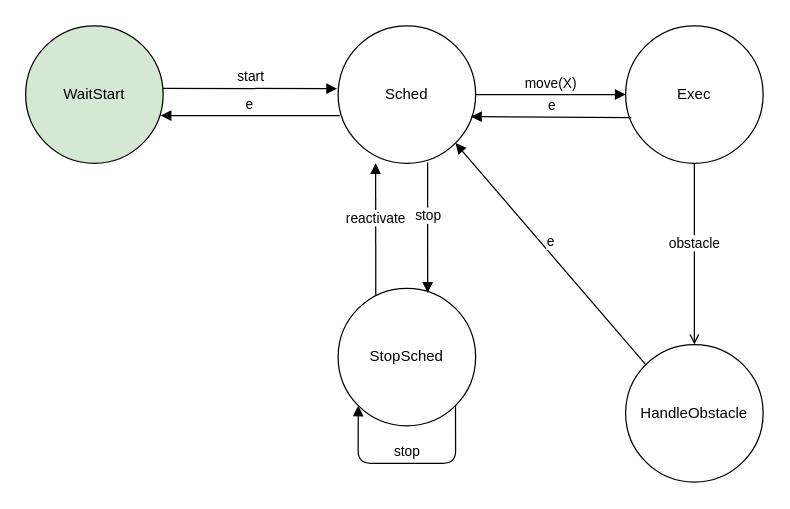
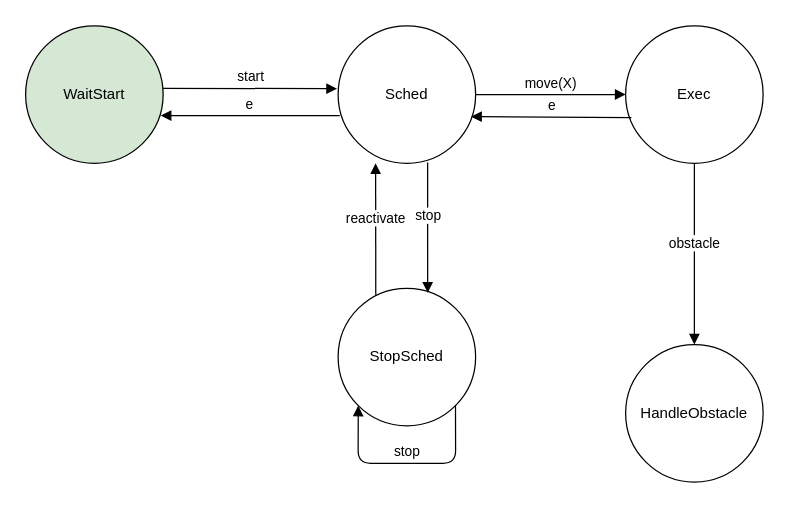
(554, 258) -> none
(694, 336) -> (694, 333)
